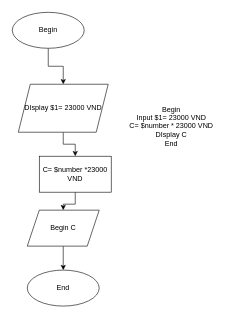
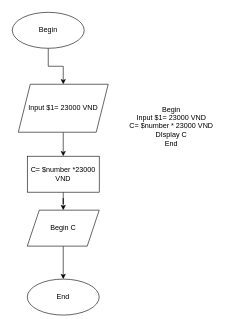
(63, 108) -> (63, 108)
(75, 174) -> (63, 174)
(63, 288) -> (63, 297)
